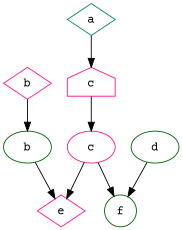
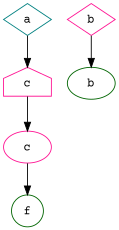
(155, 147) -> none
(61, 211) -> none
